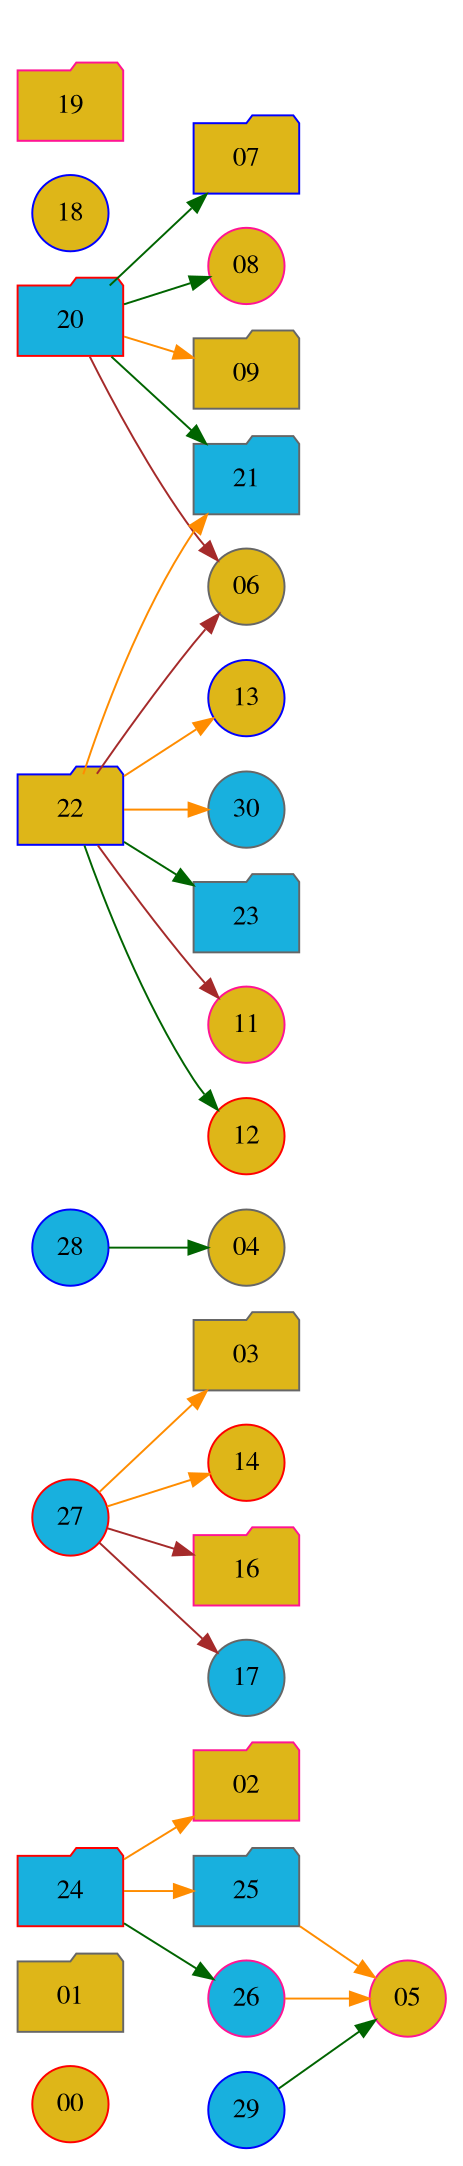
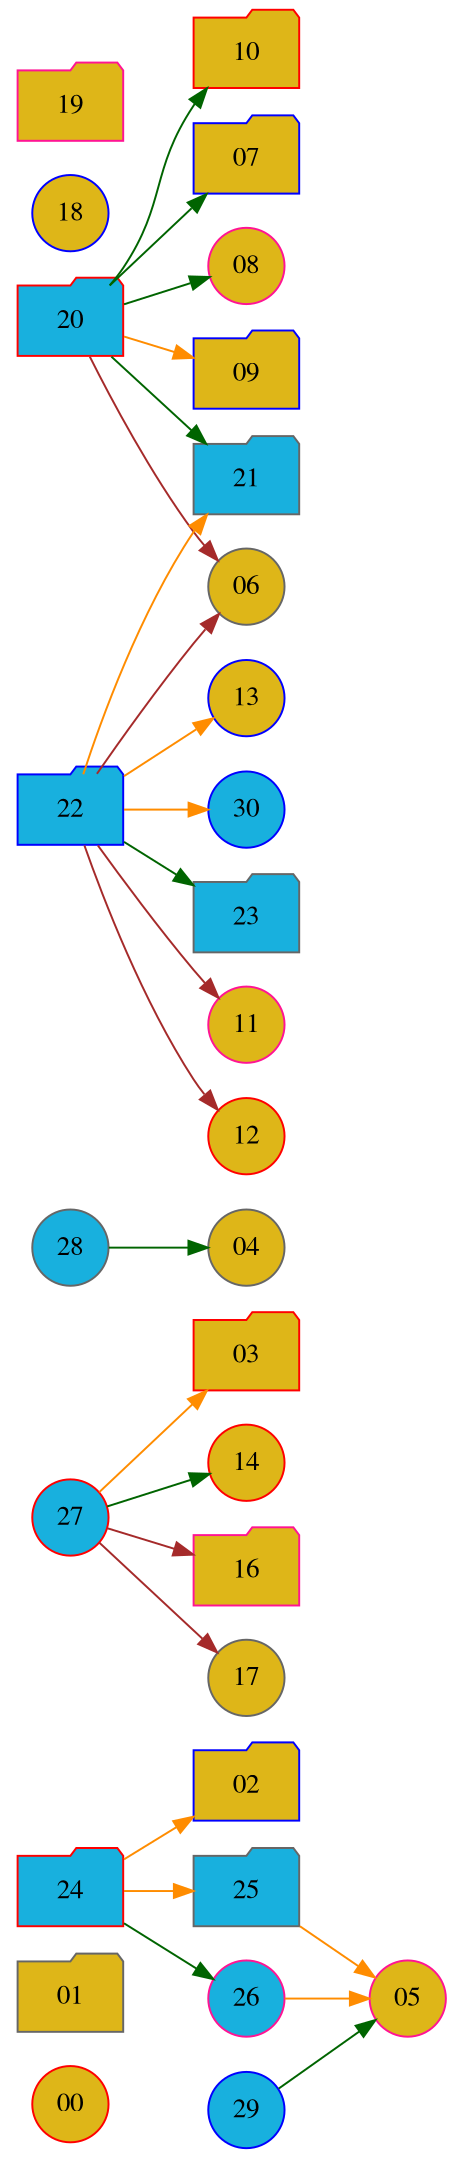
none -> (246, 53)
(246, 374) -> (246, 374)
(70, 810) -> (70, 810)
(246, 810) -> (246, 810)
(136, 974) -> (136, 974)
(70, 1248) -> (70, 1248)
(246, 1355) -> (246, 1355)
(149, 1493) -> (149, 1493)
(246, 1678) -> (246, 1678)
(246, 1785) -> (246, 1785)
